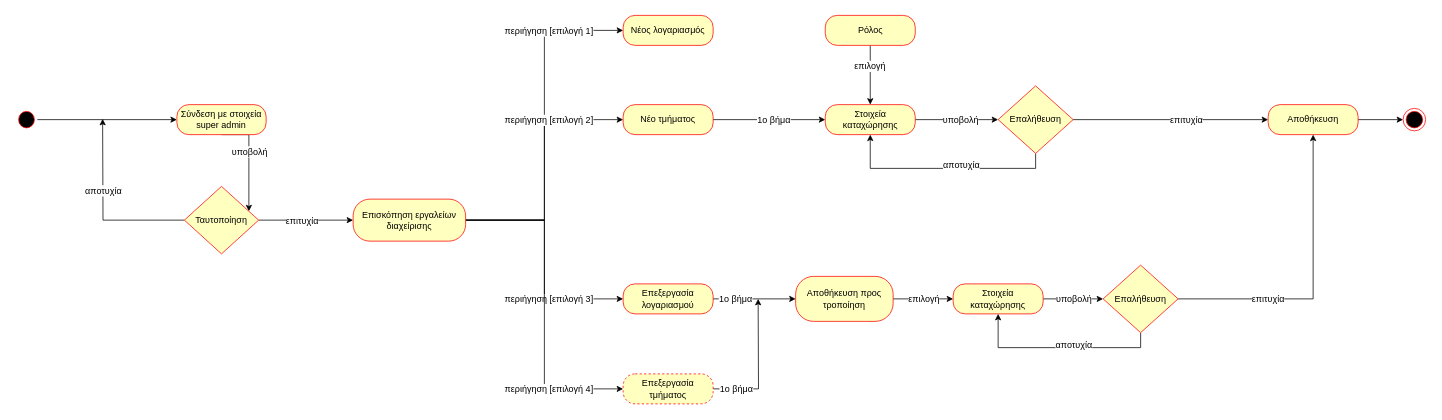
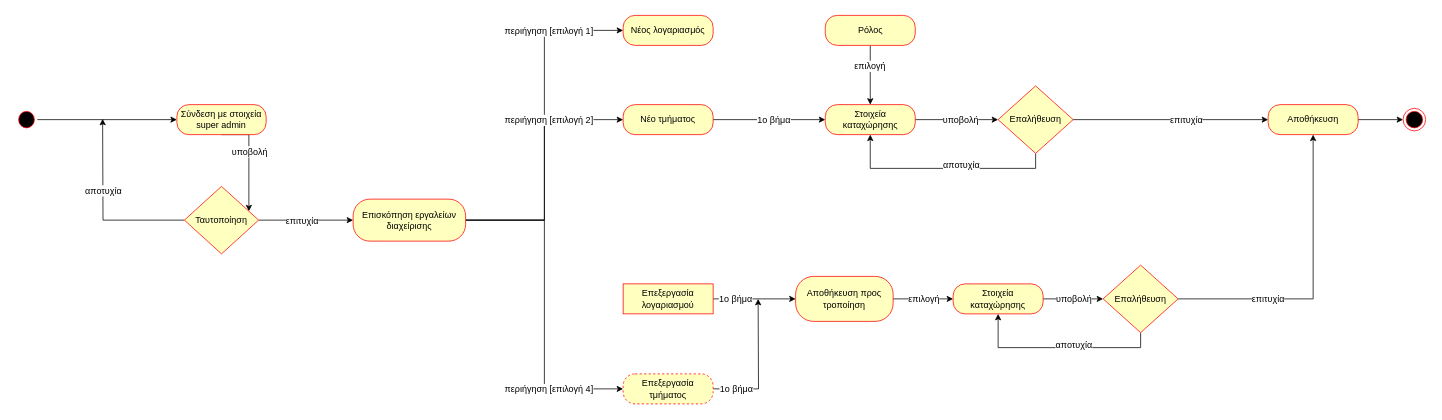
(569, 299) -> none
(668, 299) -> (668, 299)
